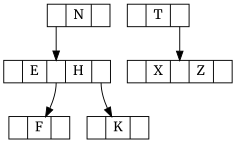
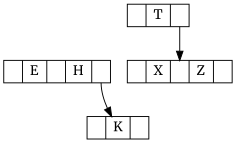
(79, 15) -> none
(39, 128) -> none
